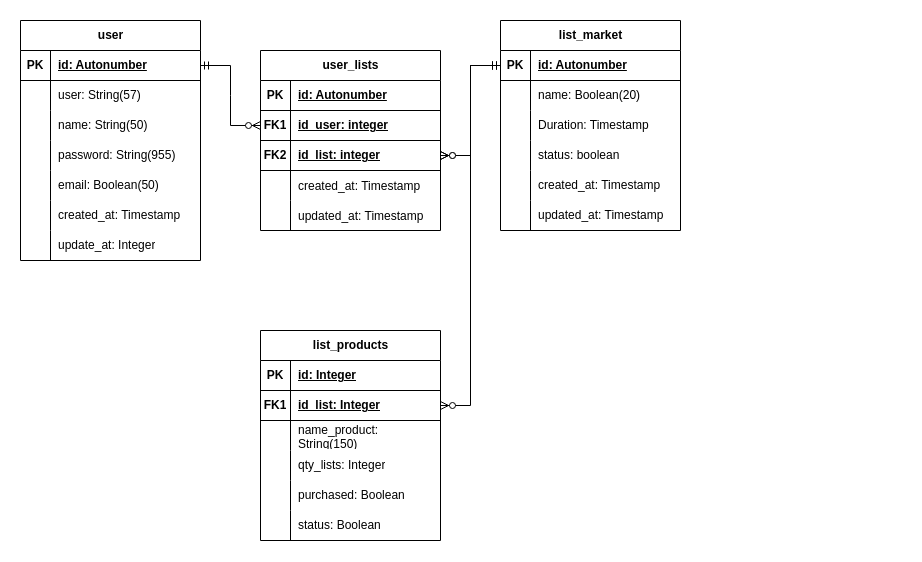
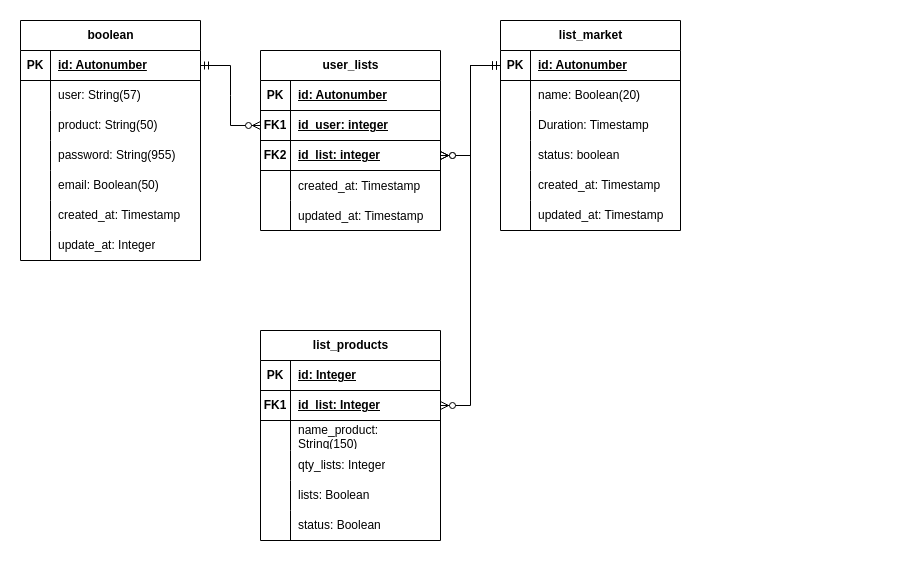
(111, 36) -> (111, 36)
(108, 126) -> (118, 126)
(354, 496) -> (338, 496)
